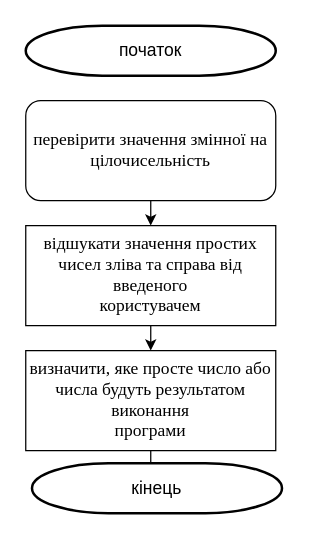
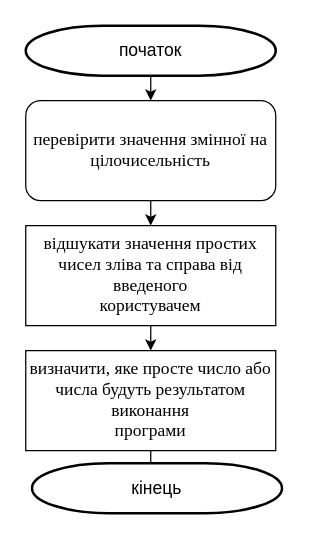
none -> (151, 84)
